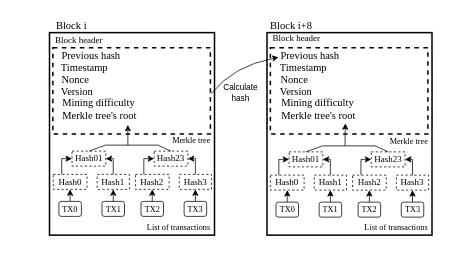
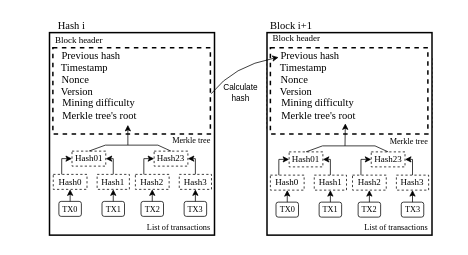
(72, 27) -> (72, 27)
(291, 27) -> (291, 27)
